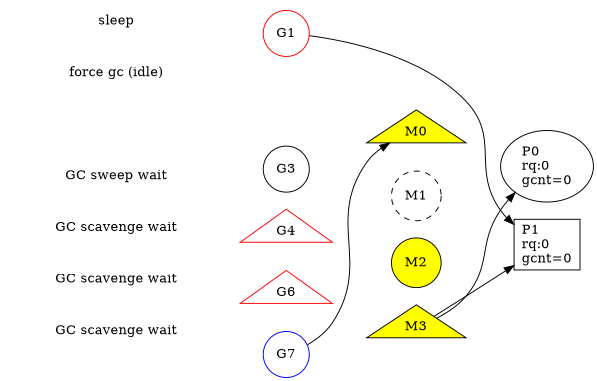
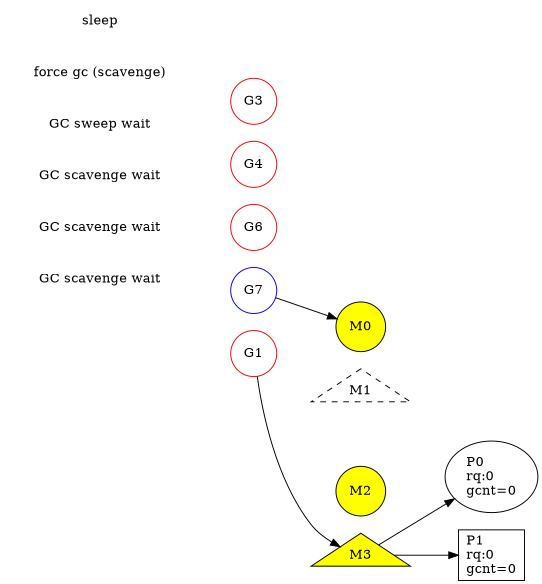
(116, 73) -> (100, 73)
(449, 86) -> (280, 467)
(416, 132) -> (361, 327)
(286, 169) -> (254, 101)
(416, 196) -> (361, 391)
(286, 231) -> (254, 164)
(286, 292) -> (254, 227)
